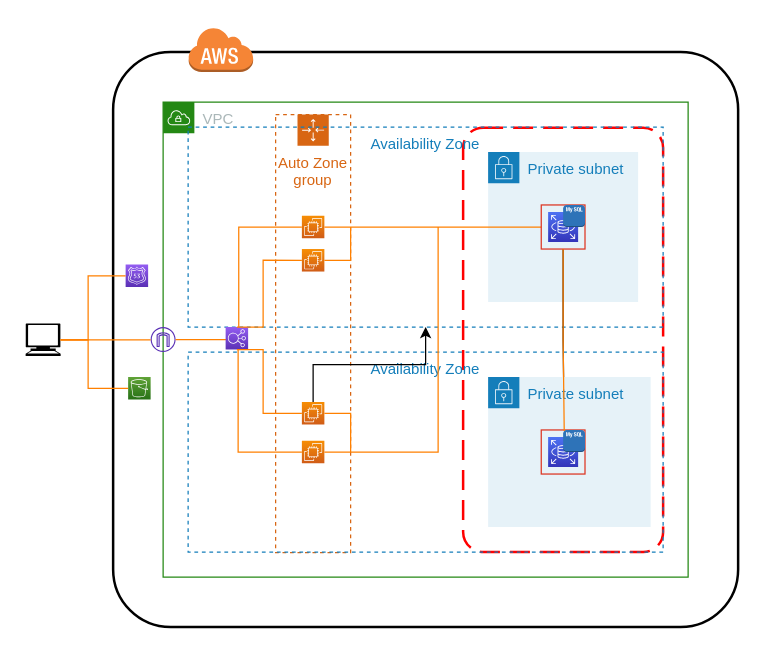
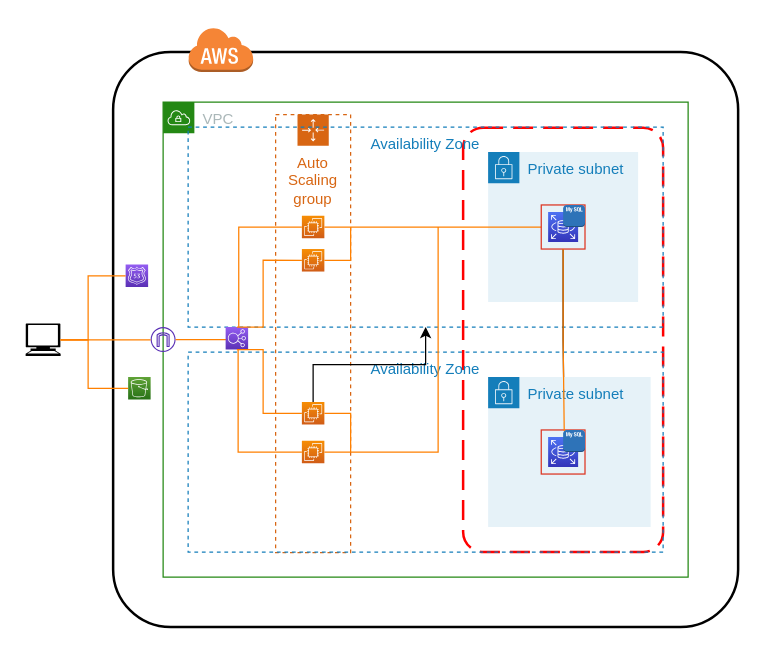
(313, 172) -> (313, 172)
